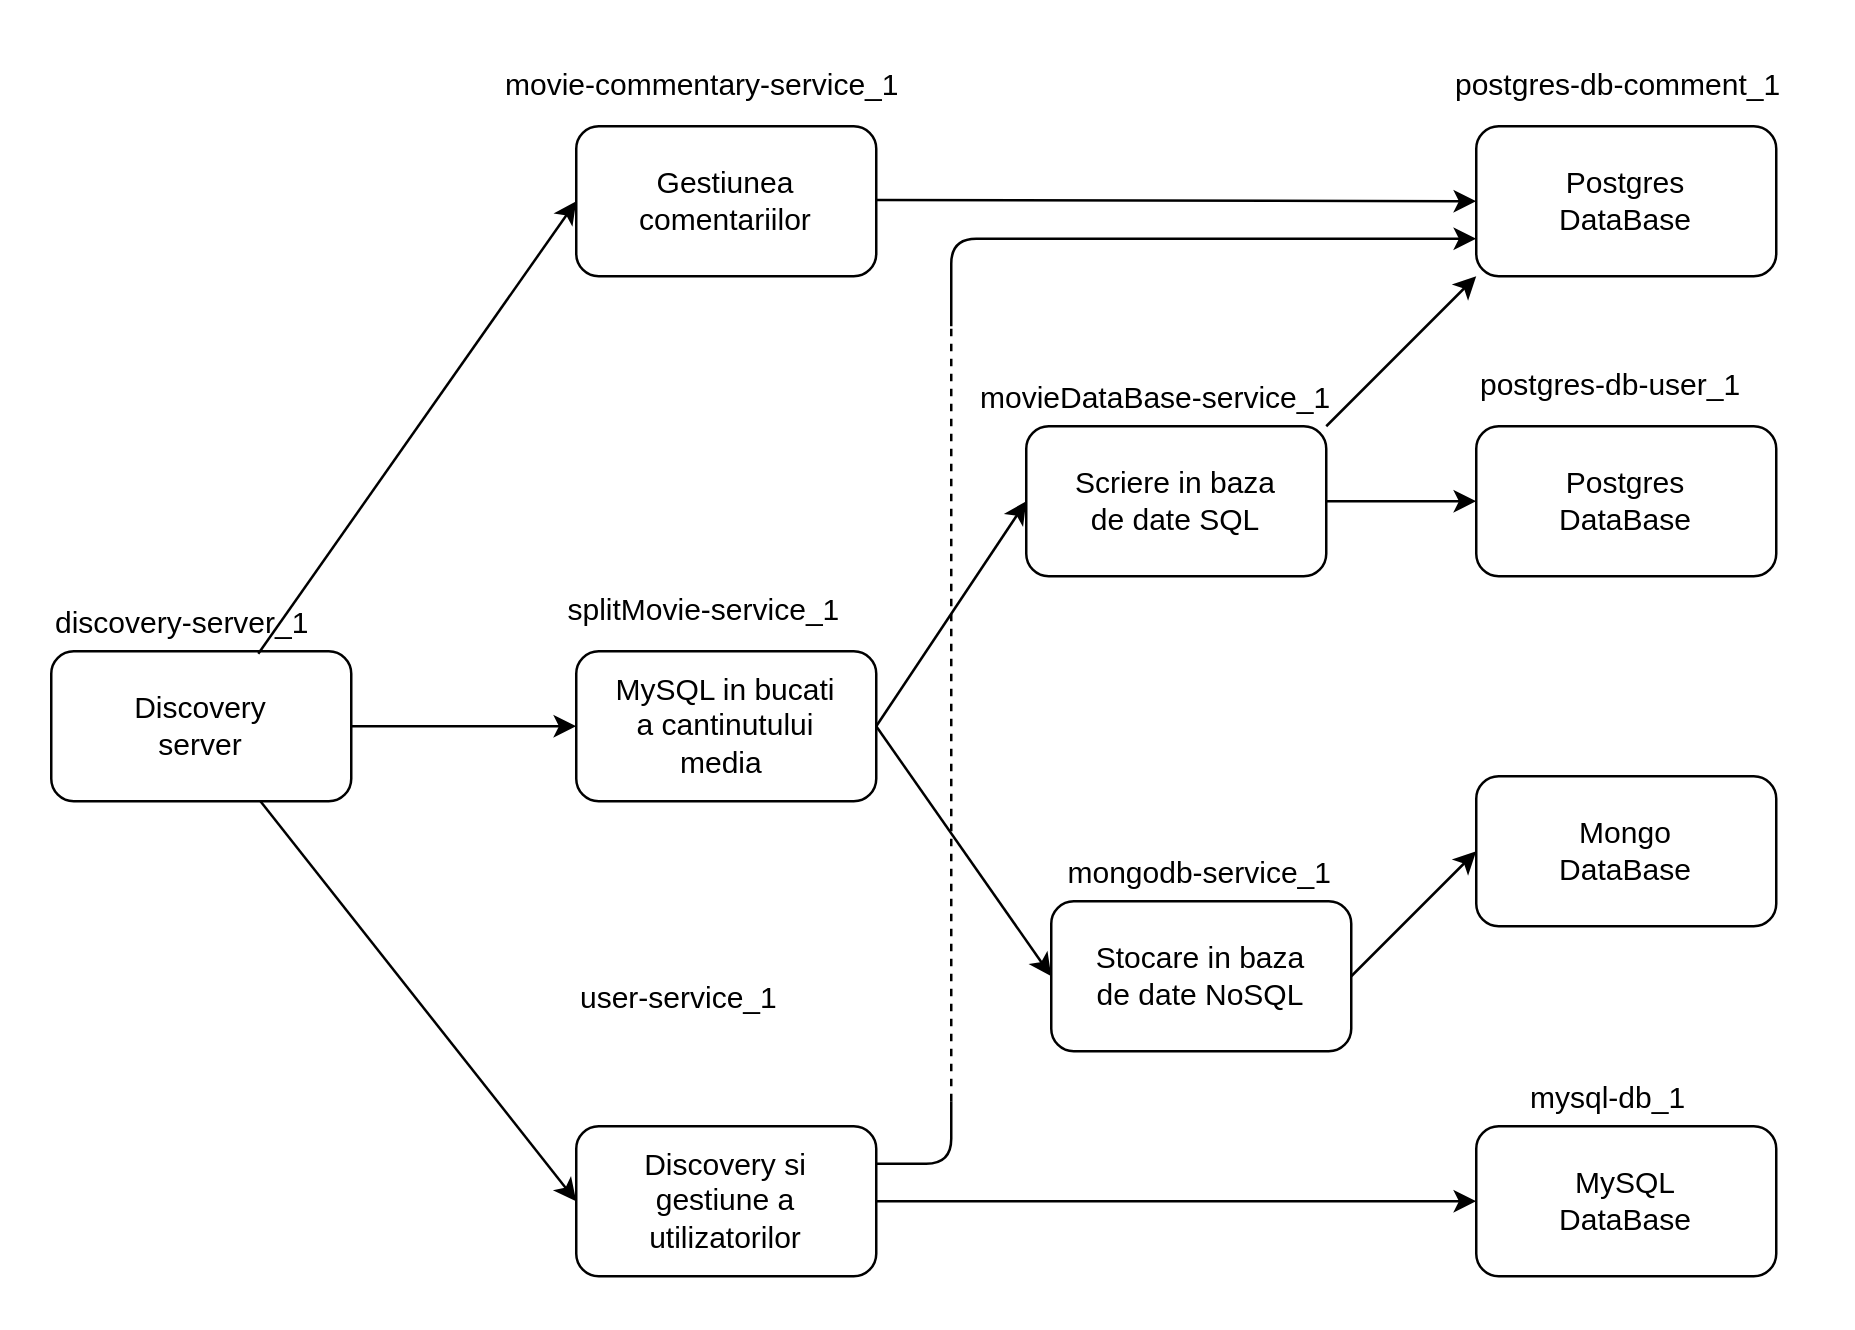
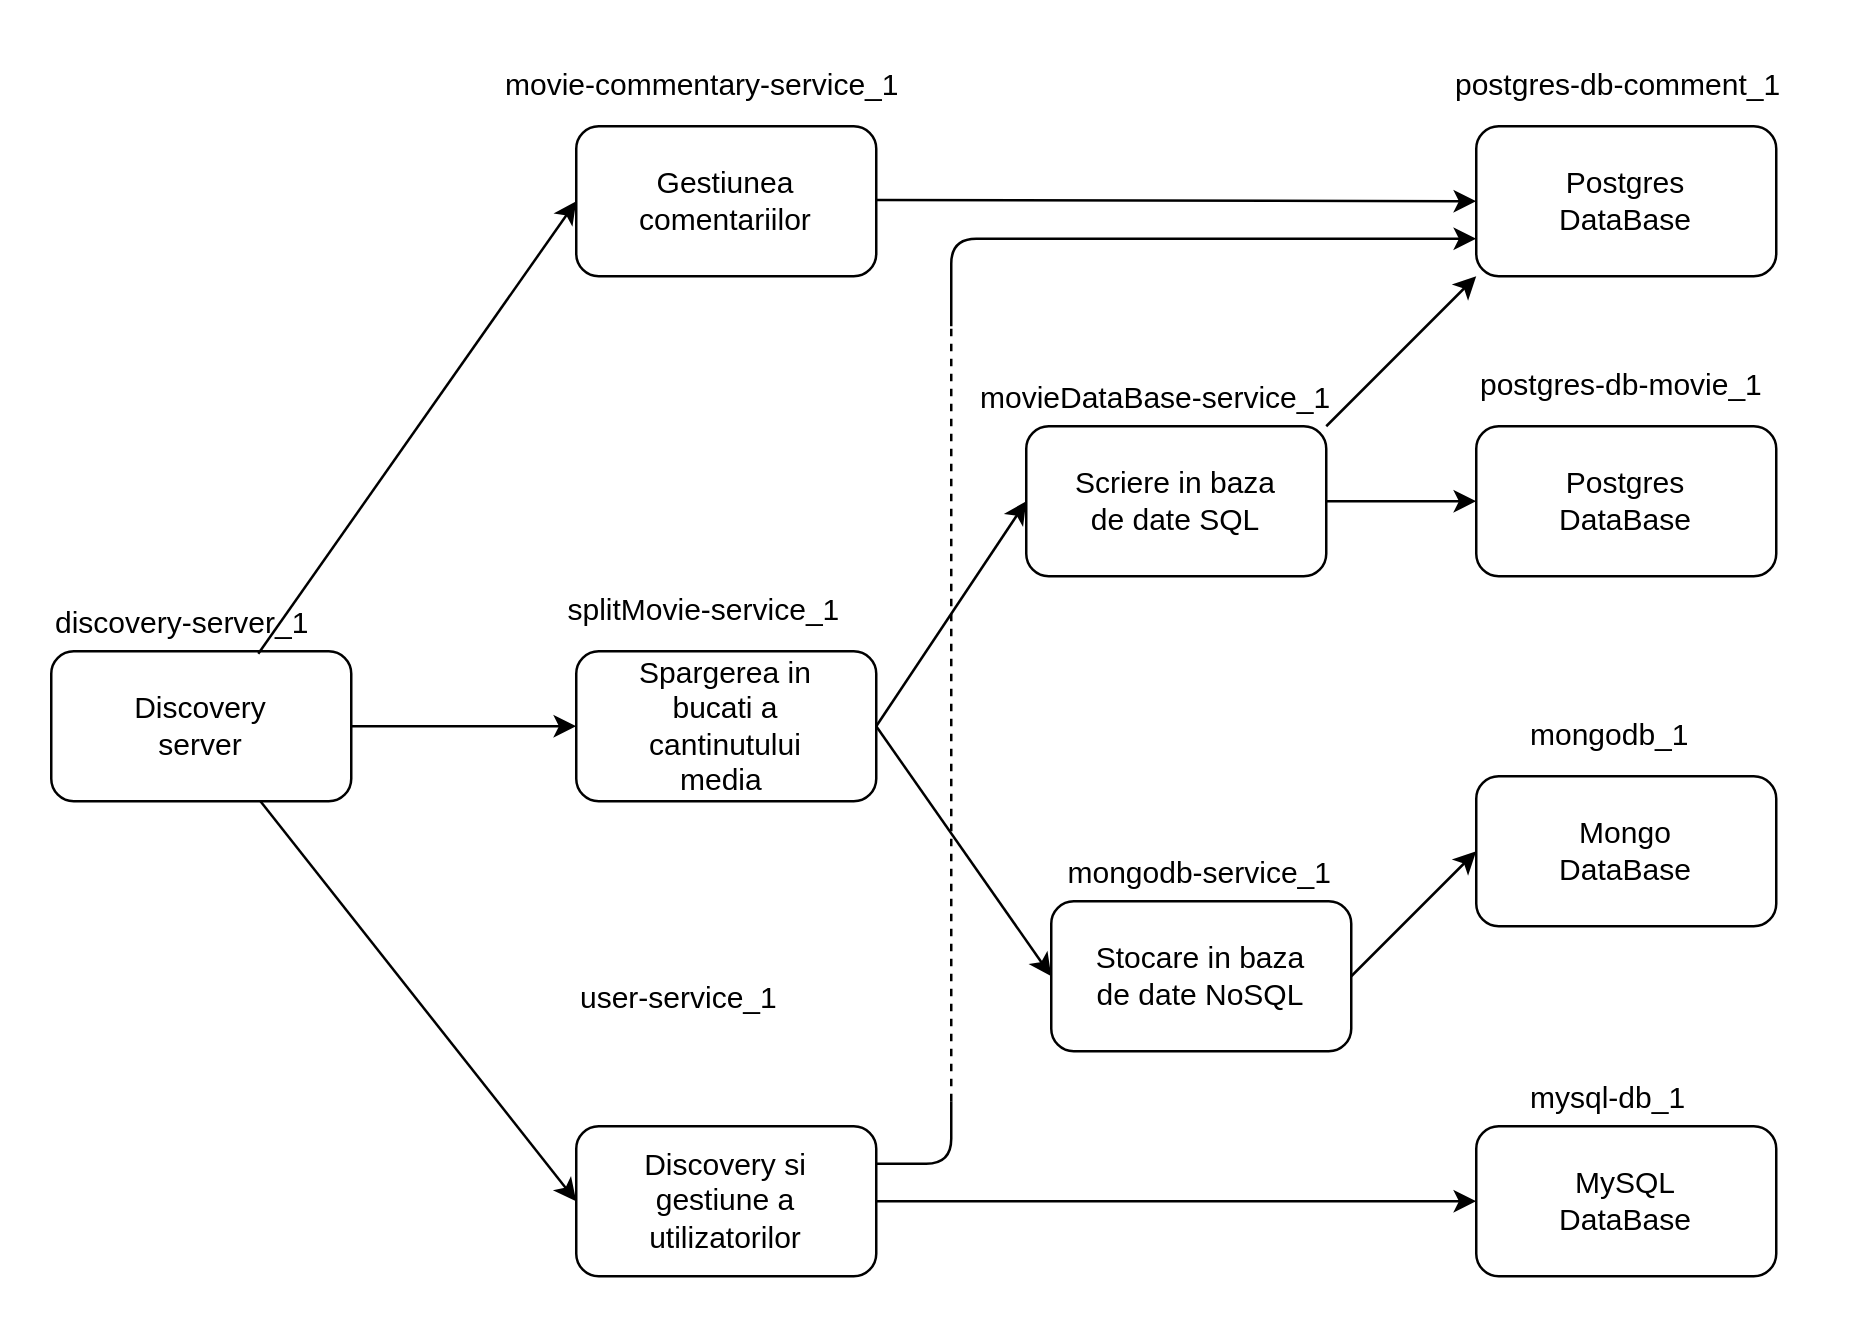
(1632, 387) -> (1637, 387)
(726, 726) -> (726, 726)
none -> (1639, 739)
